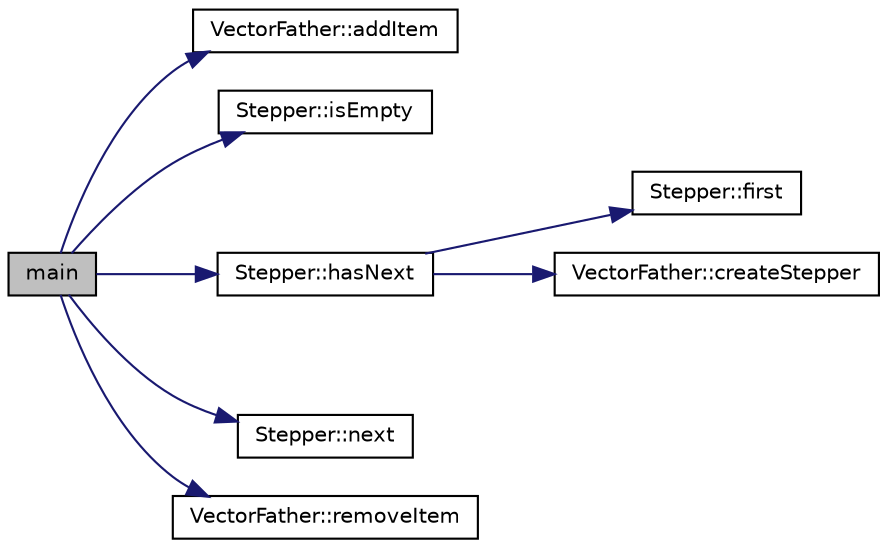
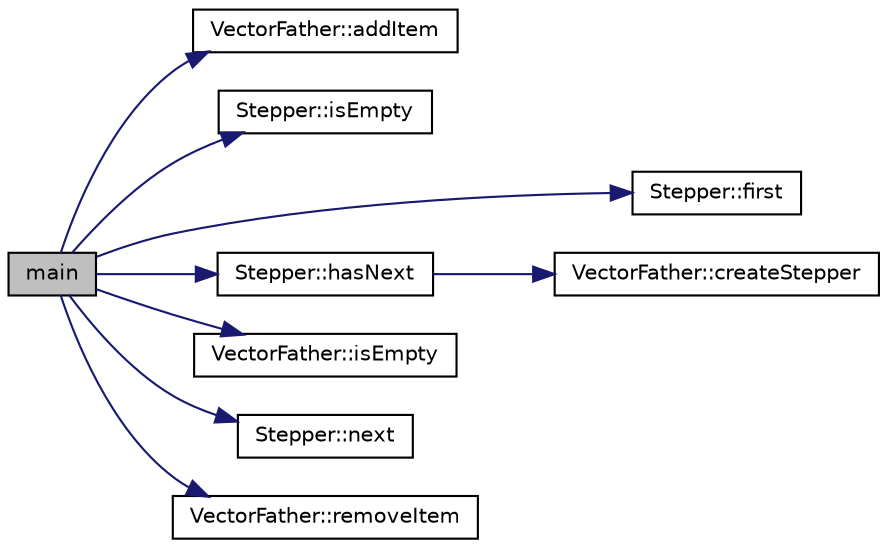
(518, 234) -> (351, 207)
none -> (325, 355)
